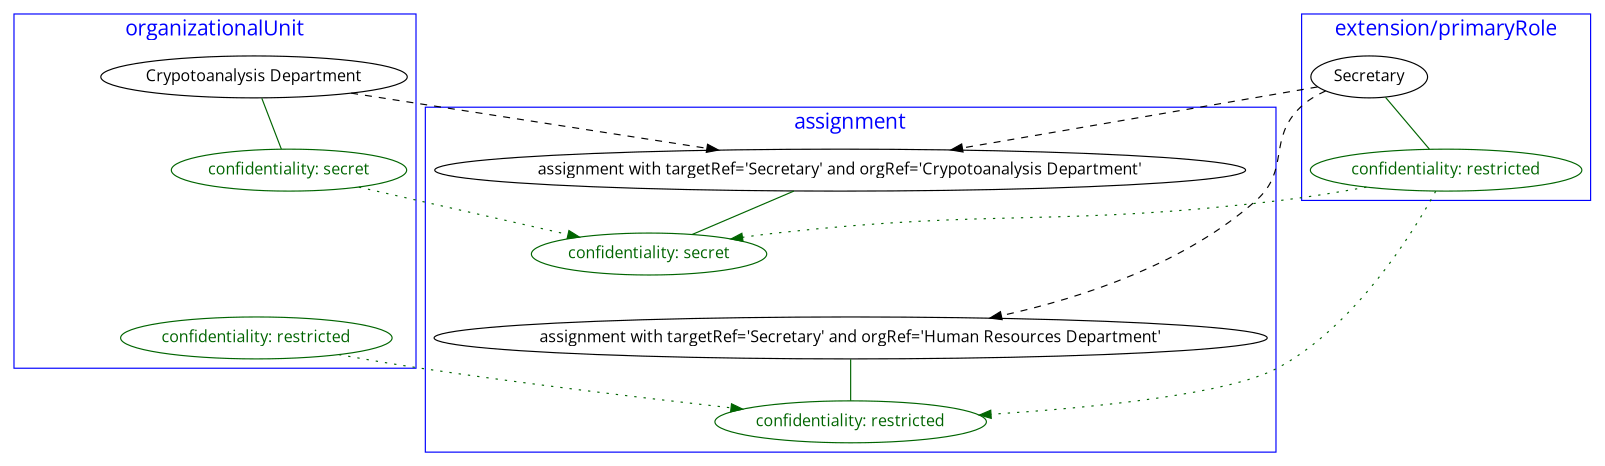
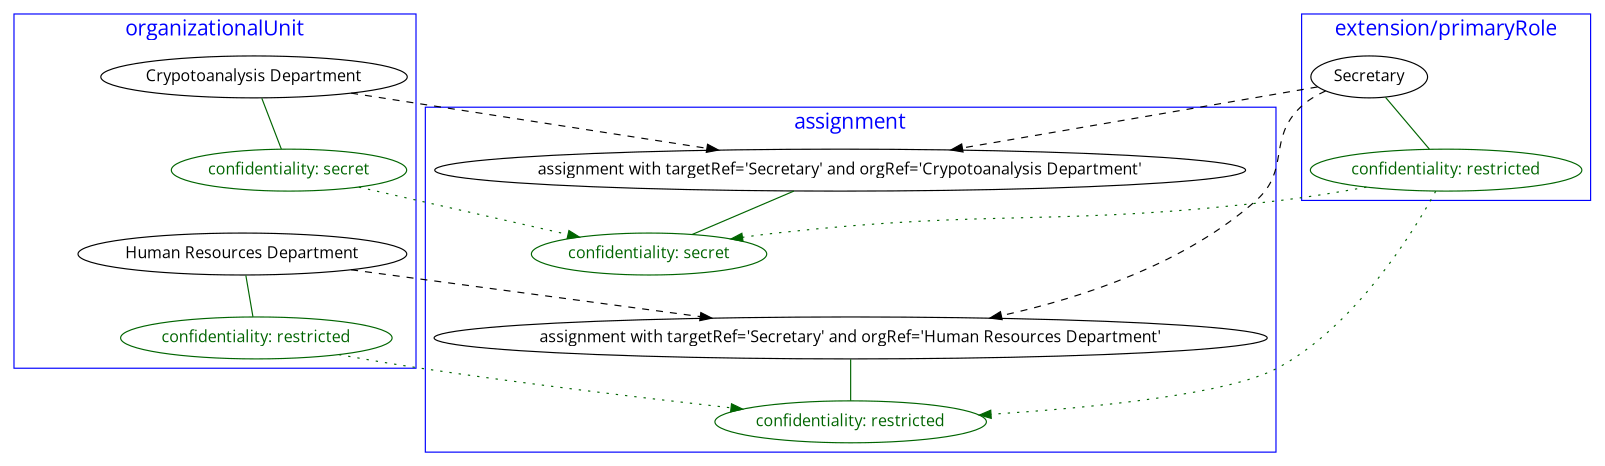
none -> (242, 254)
